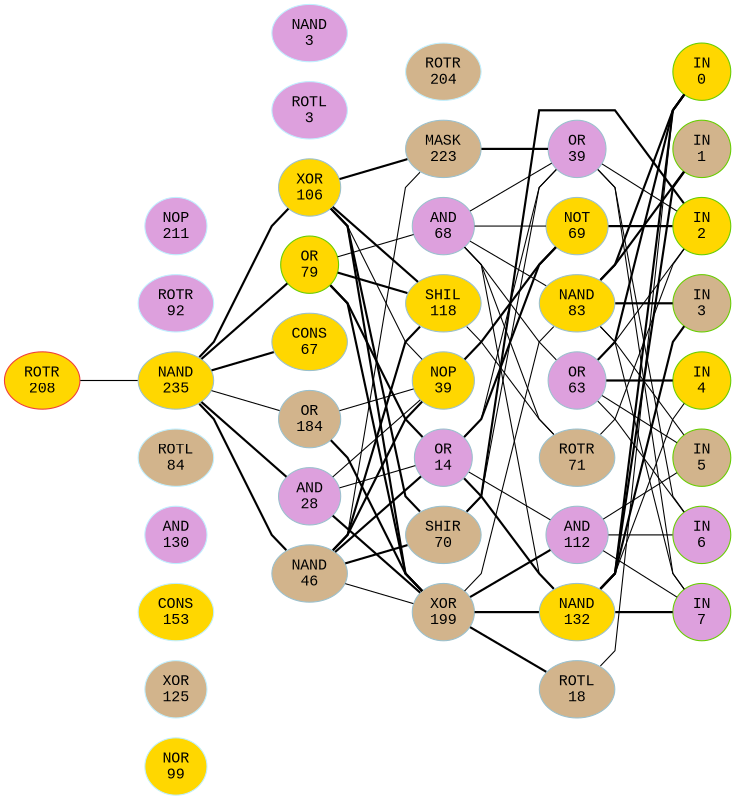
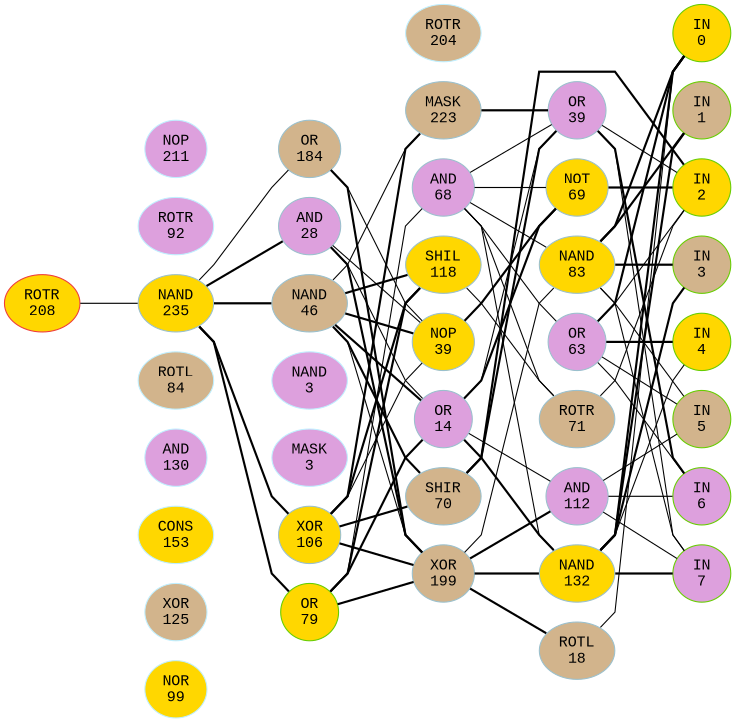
(310, 110) -> (310, 458)
(643, 339) -> (643, 301)
(511, 340) -> (511, 301)
(310, 342) -> none
